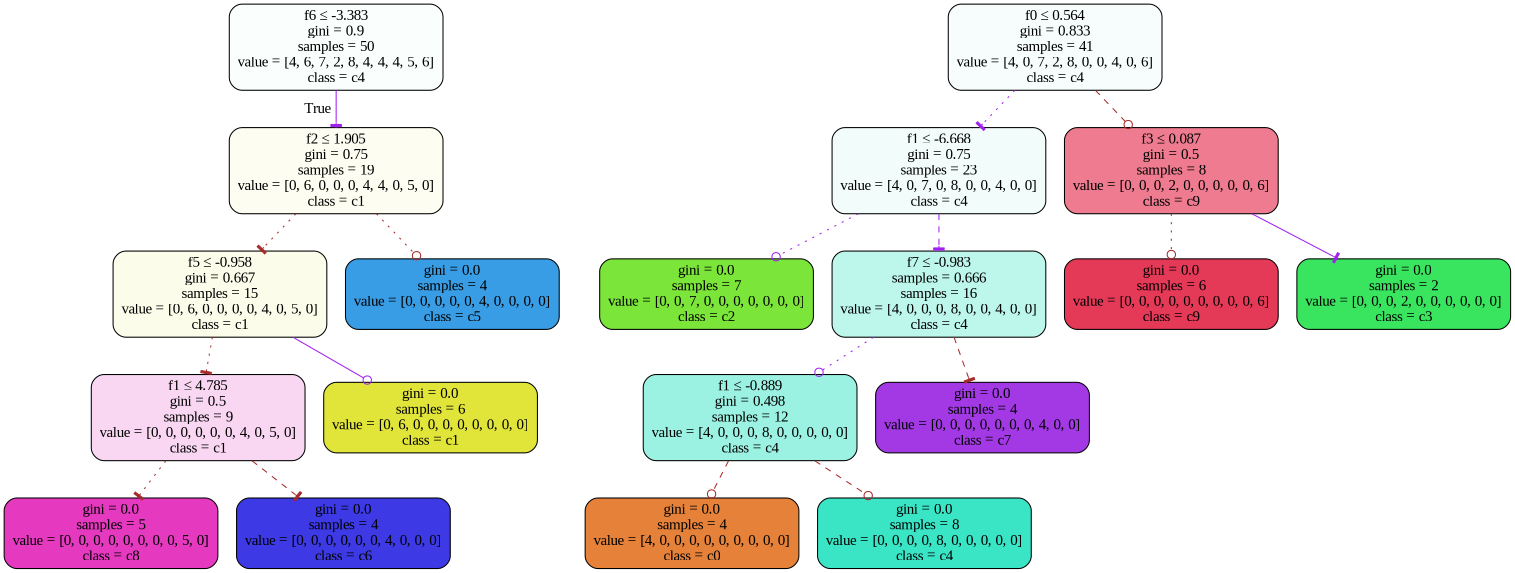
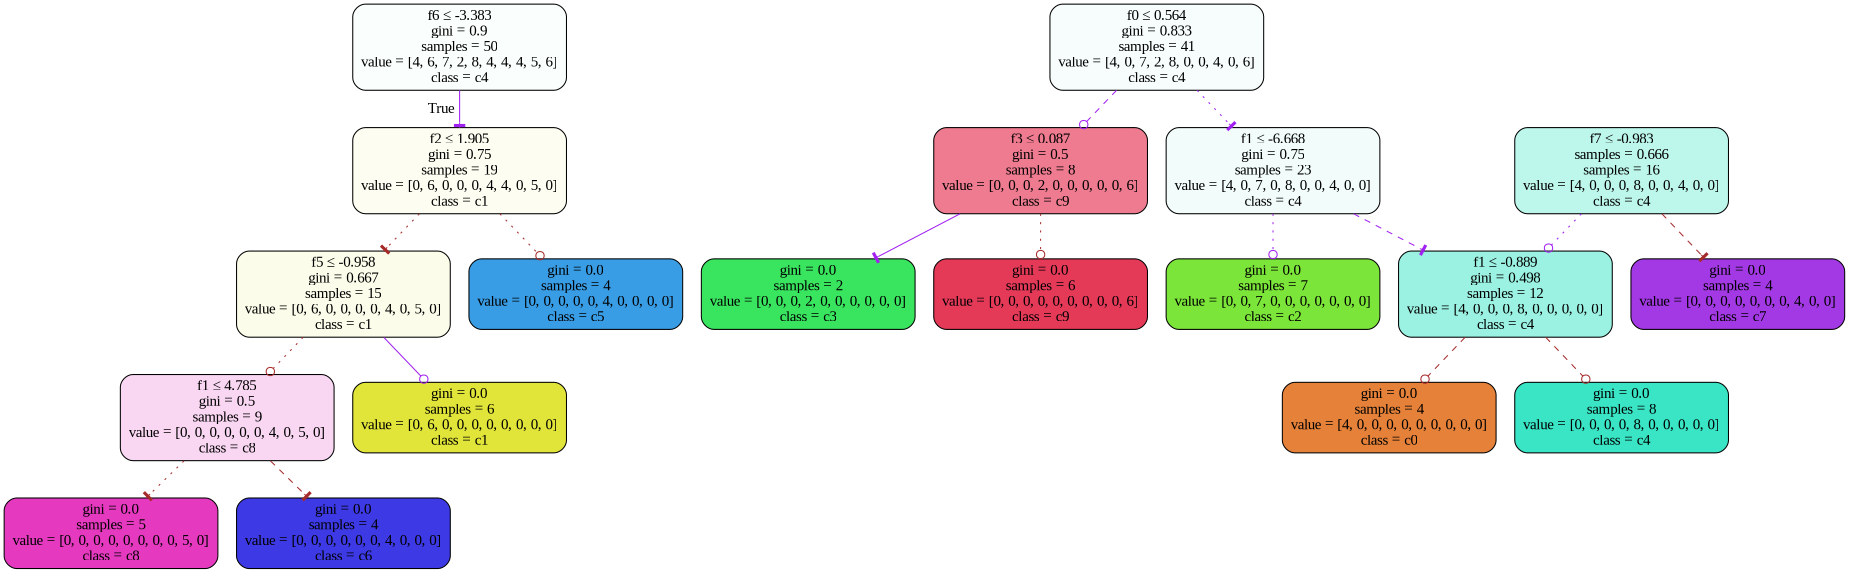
(1110, 106) -> (1102, 106)
(939, 230) -> (1387, 231)
(210, 353) -> (288, 353)
(198, 448) -> (227, 448)
